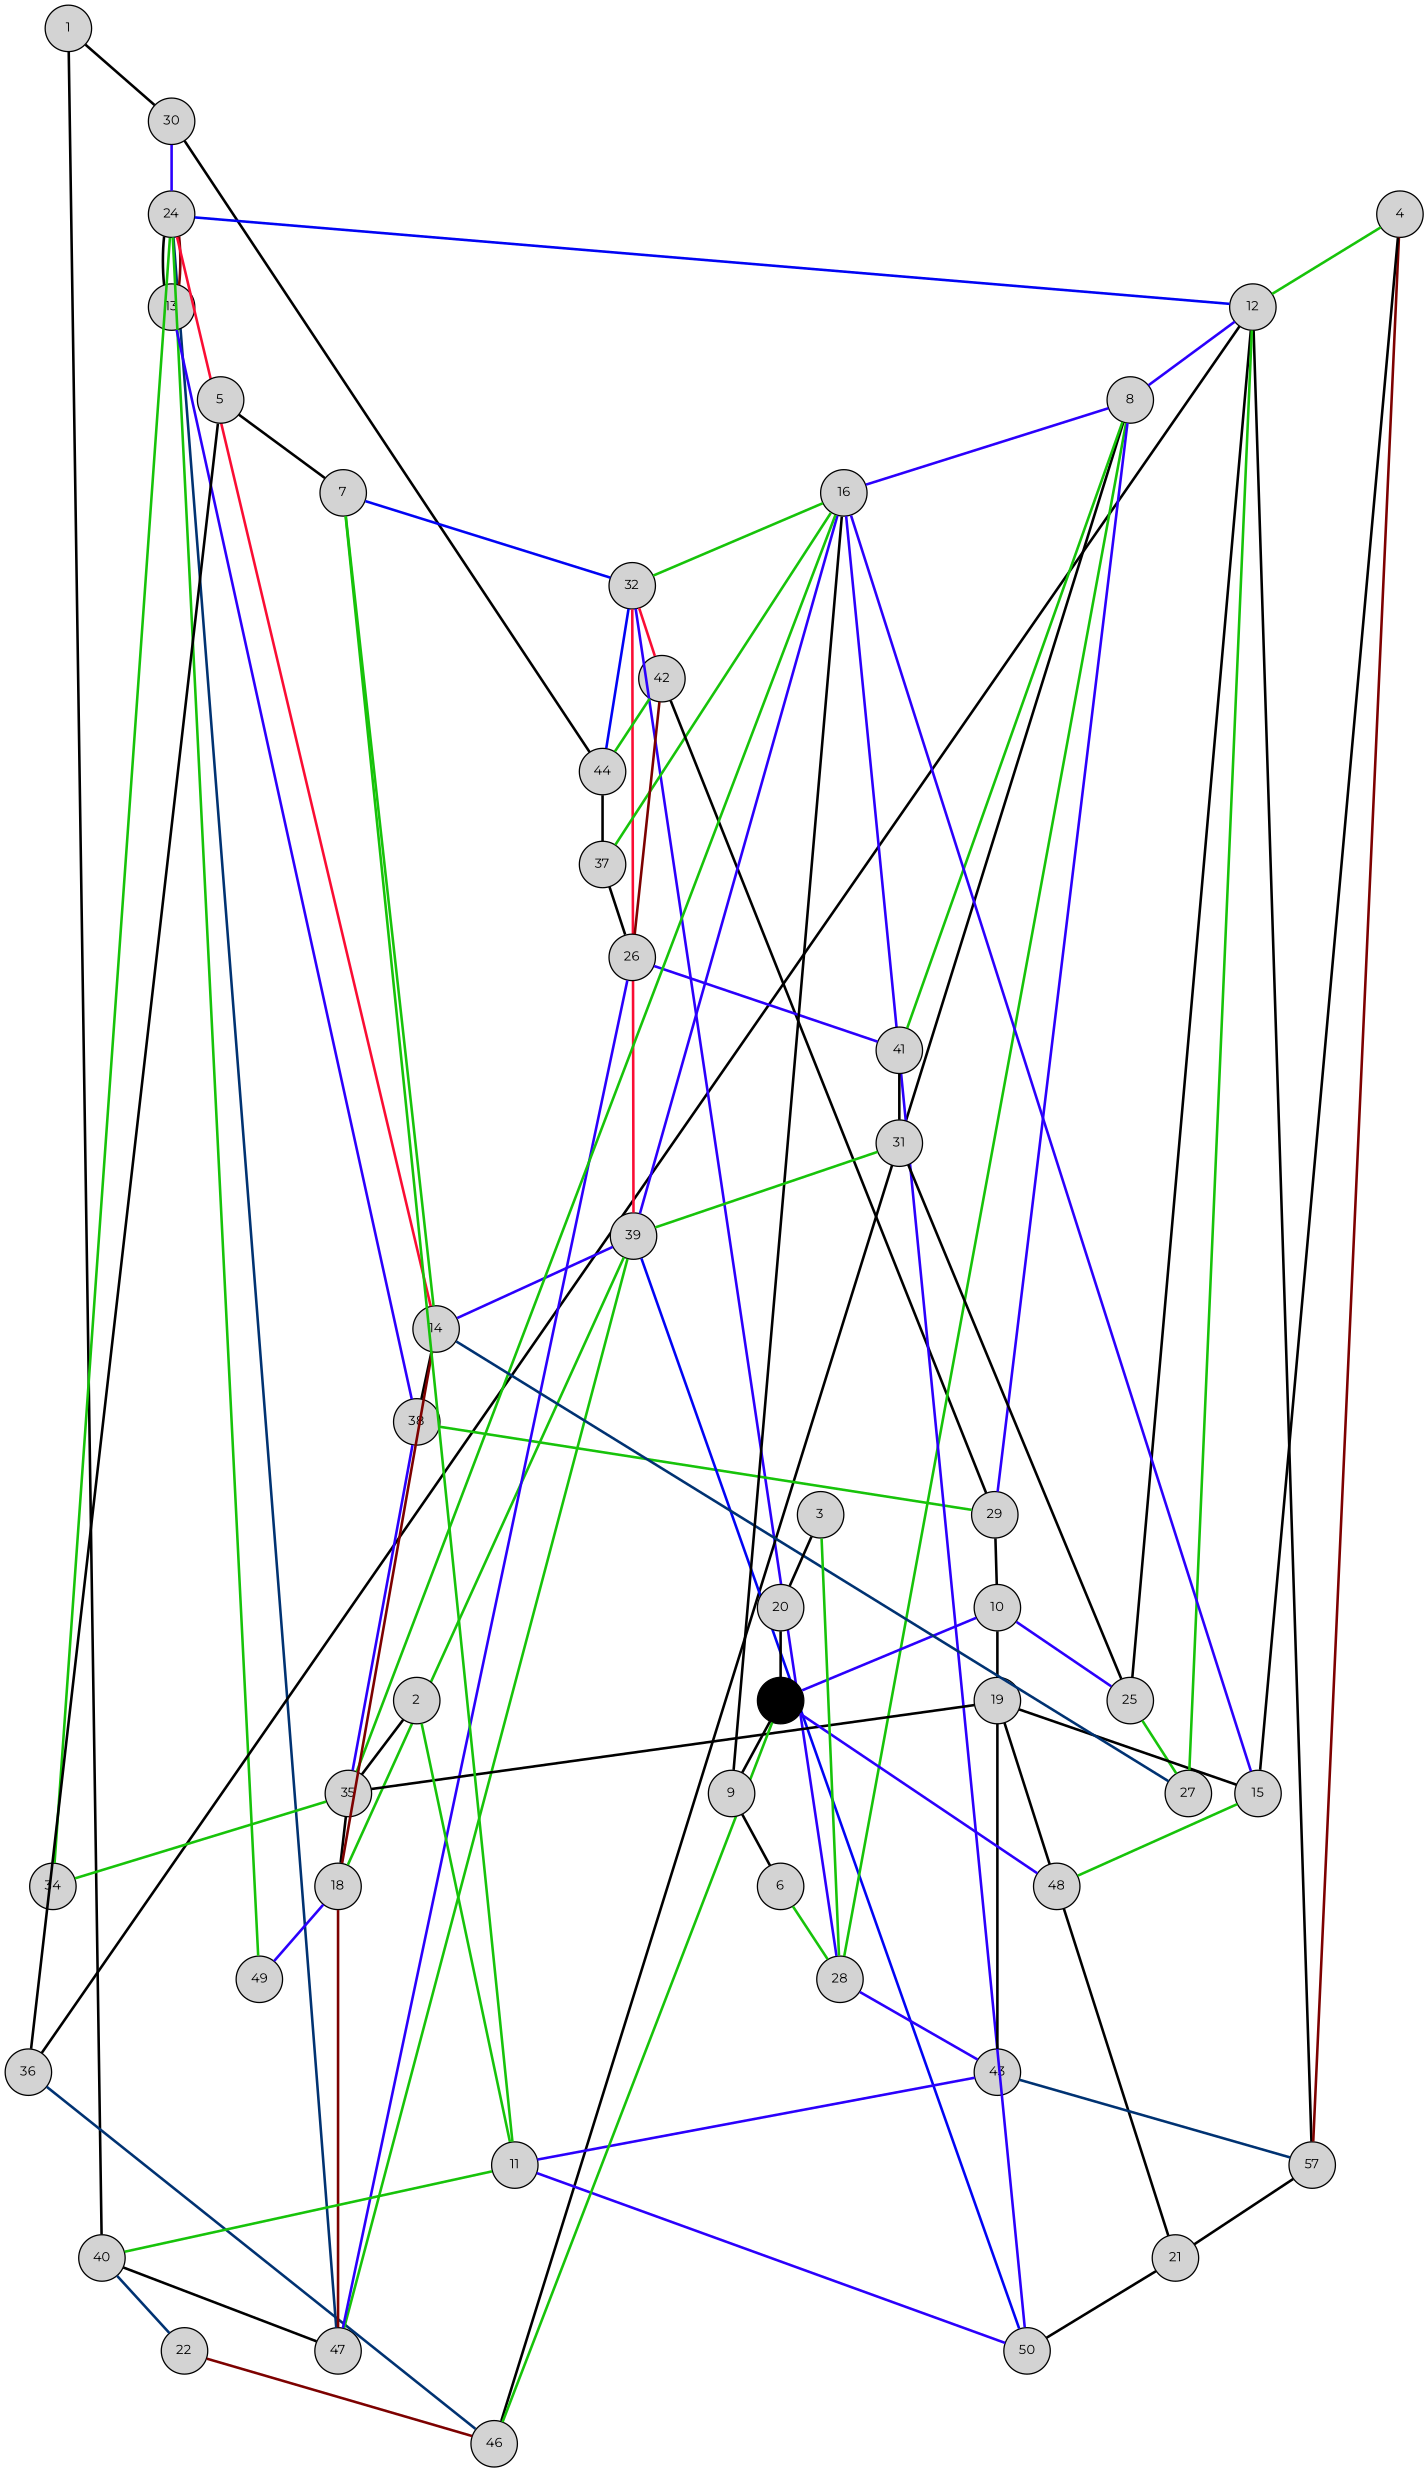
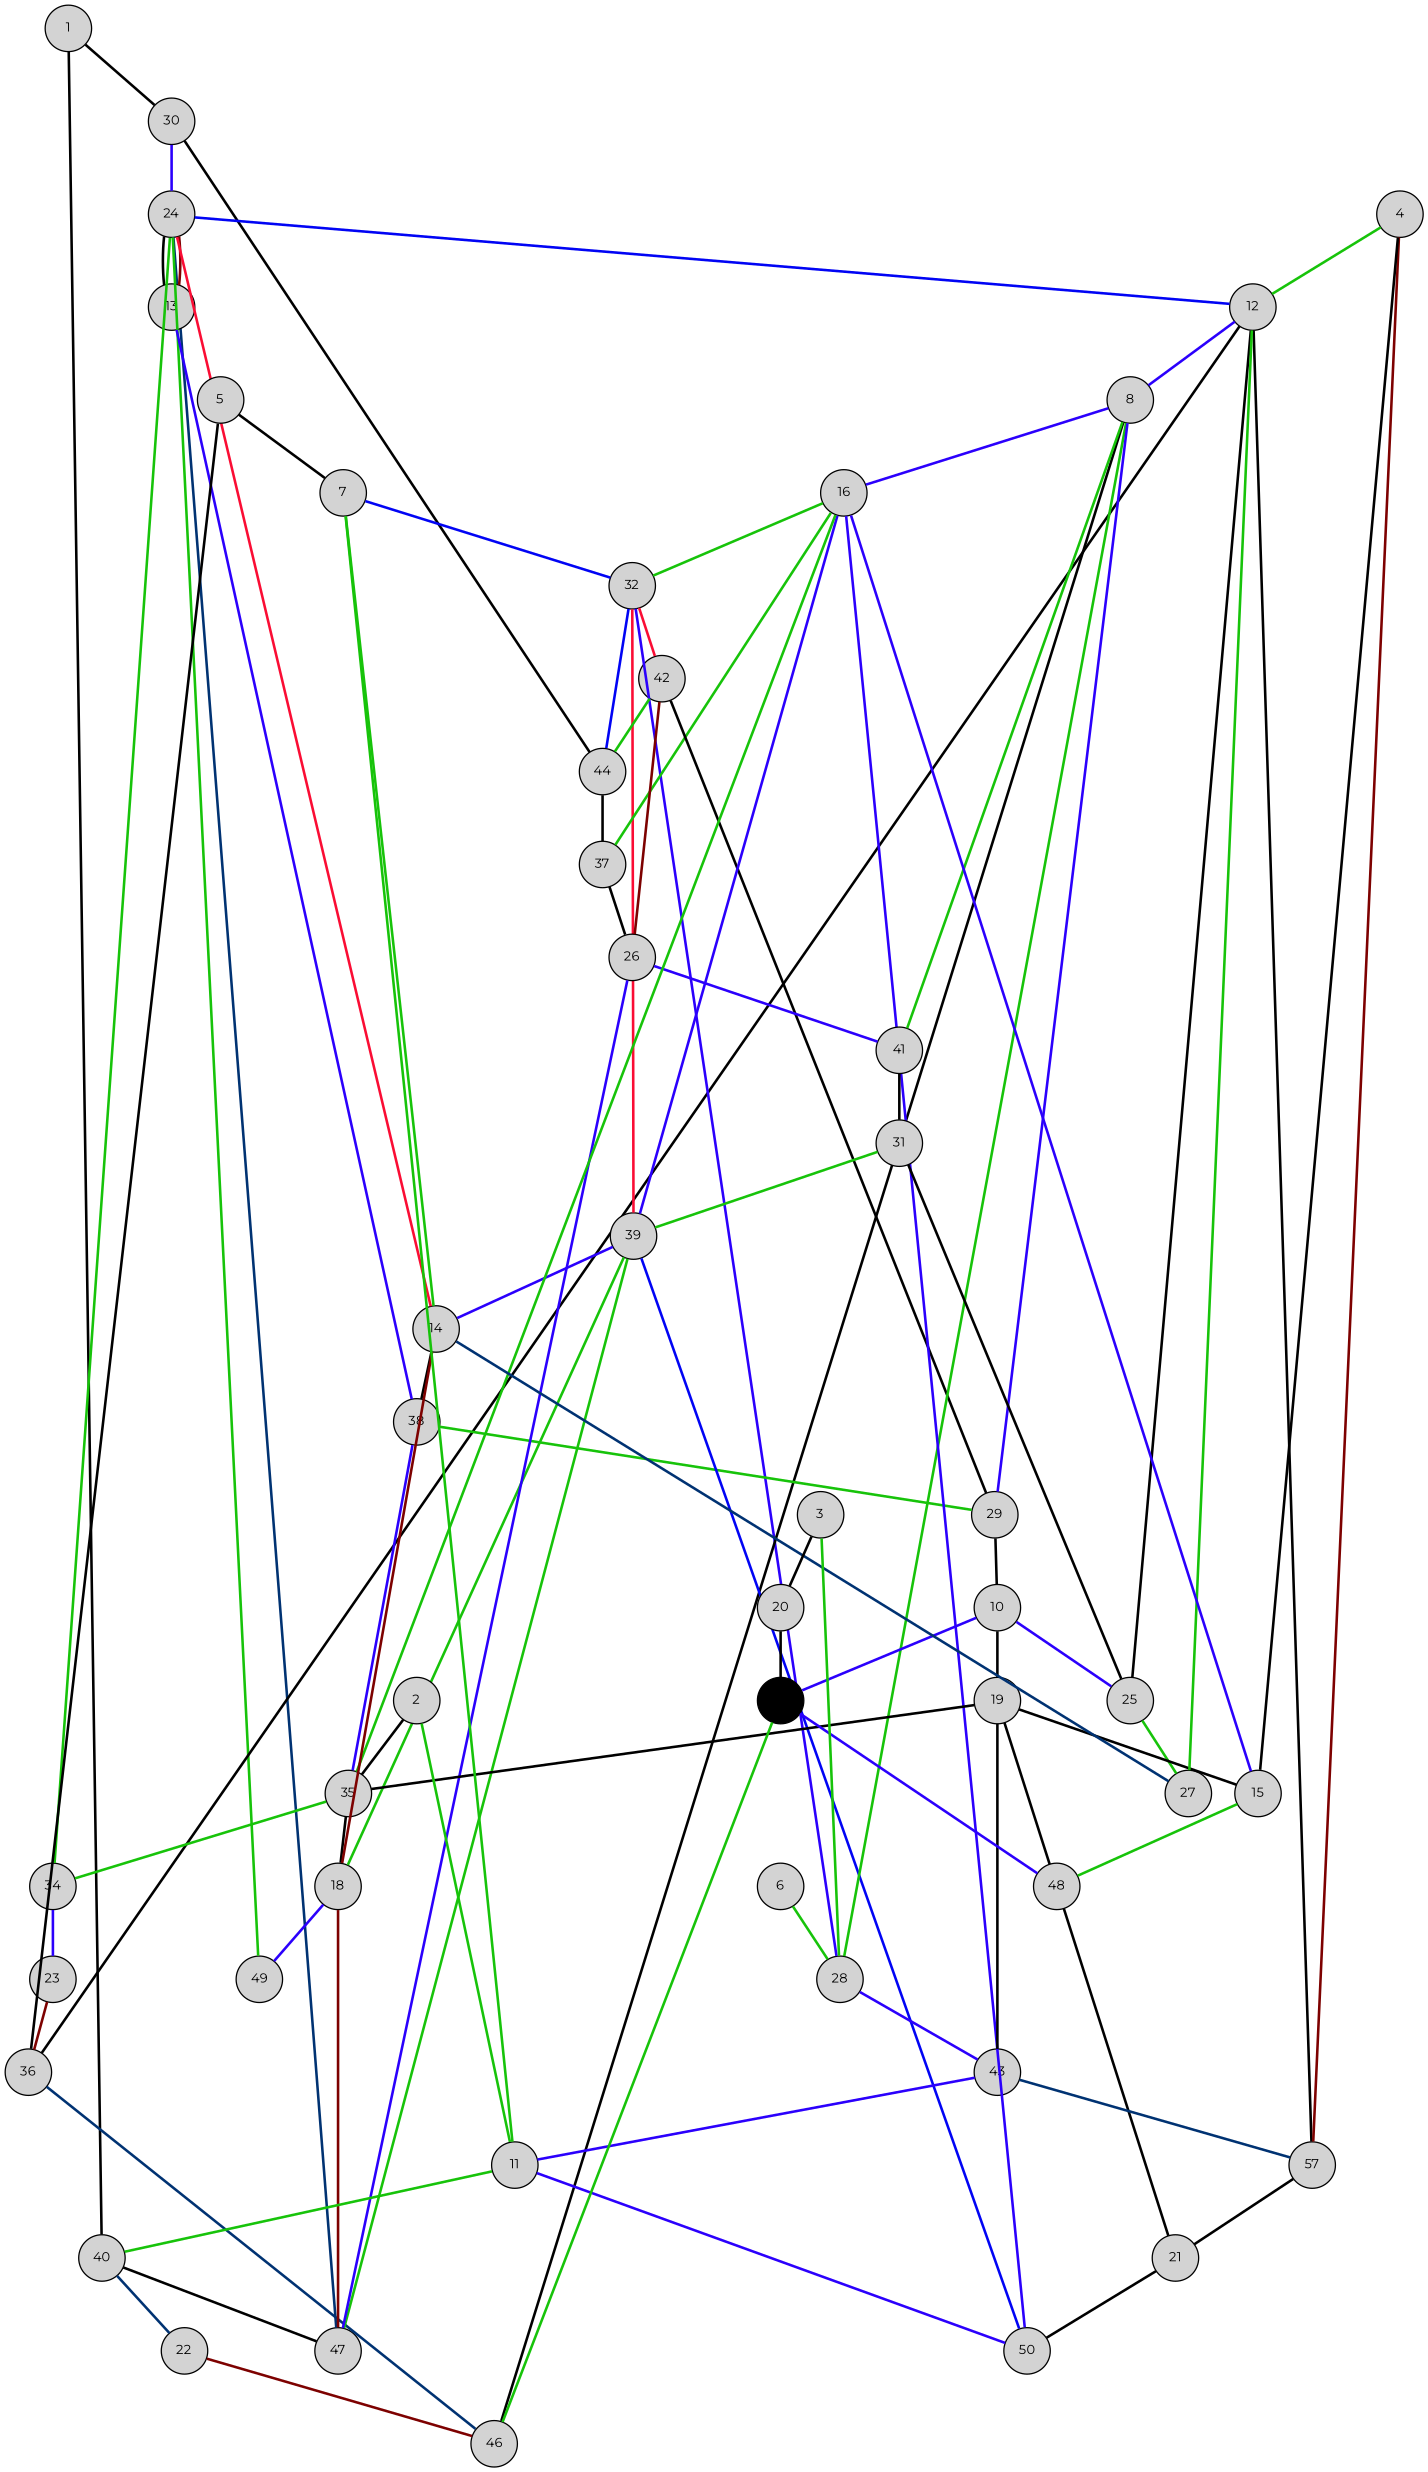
(732, 1793) -> none
none -> (53, 1979)
